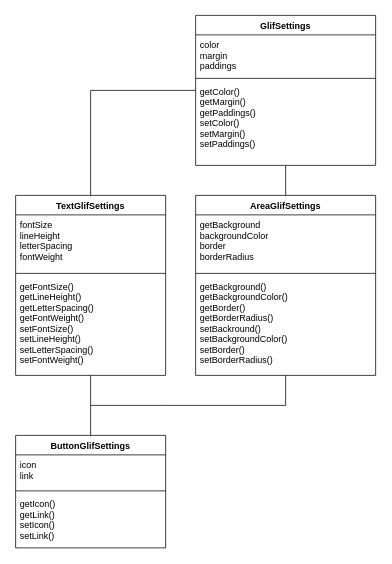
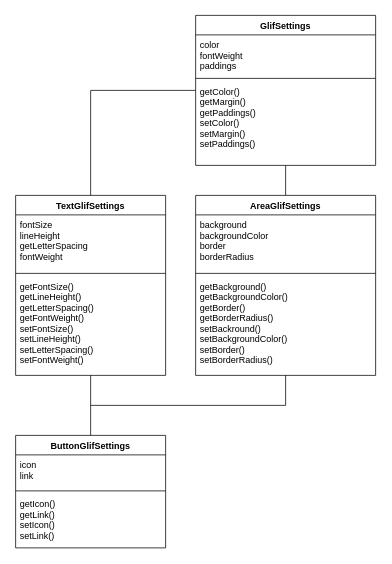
(211, 45) -> (211, 45)
(38, 225) -> (38, 225)
(232, 225) -> (225, 225)
